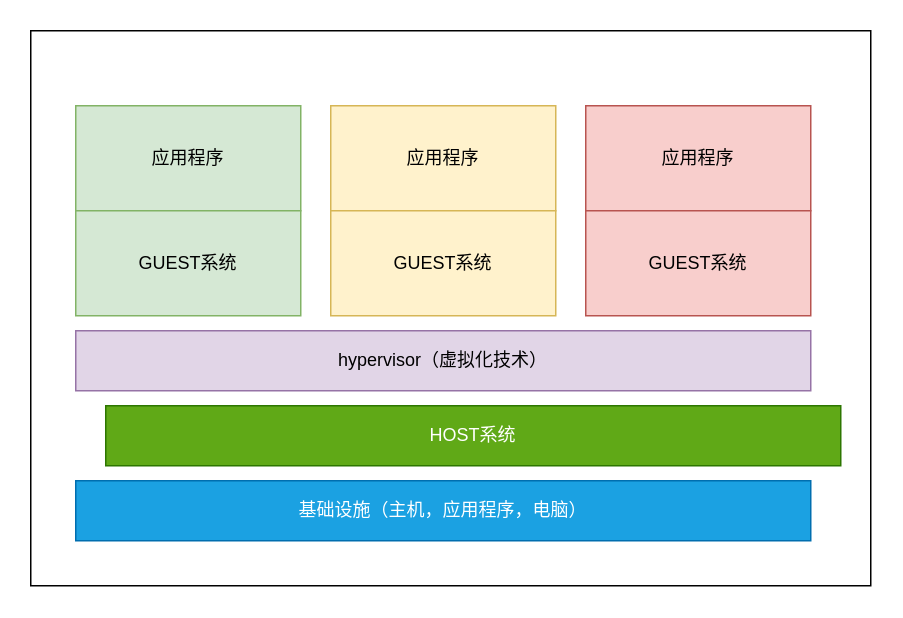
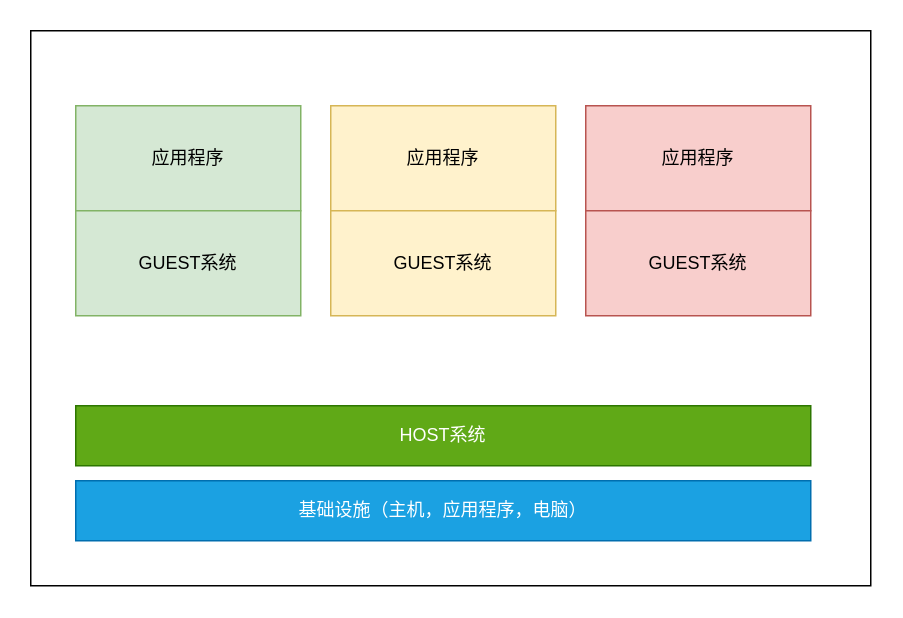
(443, 361) -> none
(473, 436) -> (443, 436)
